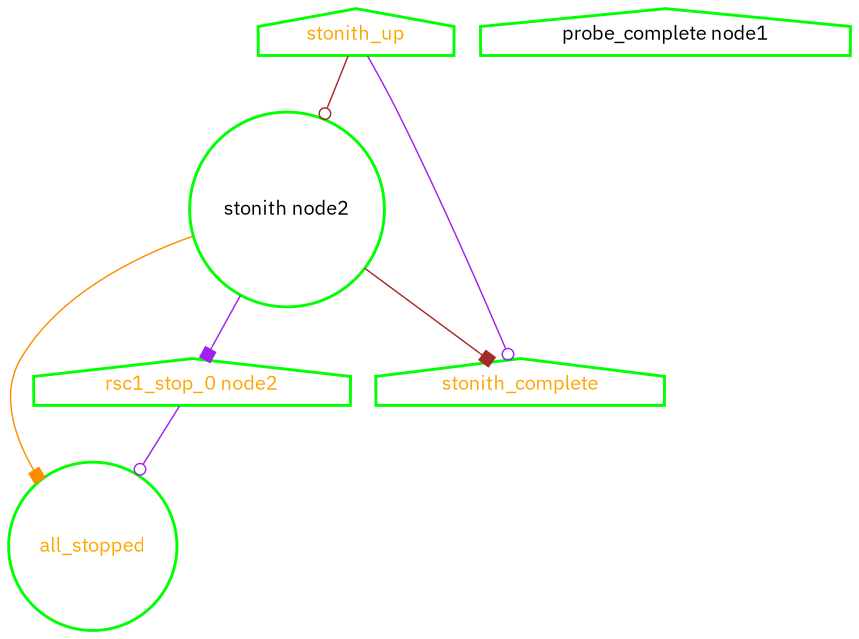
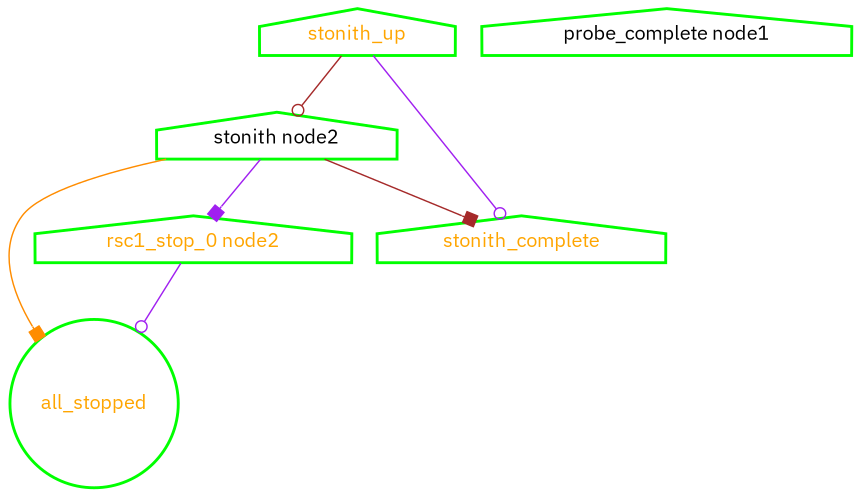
(287, 210) -> (277, 138)
